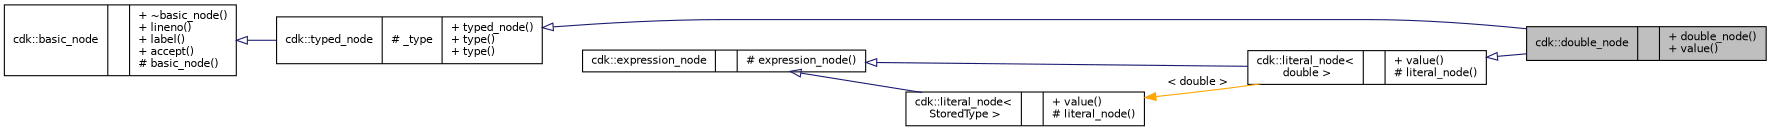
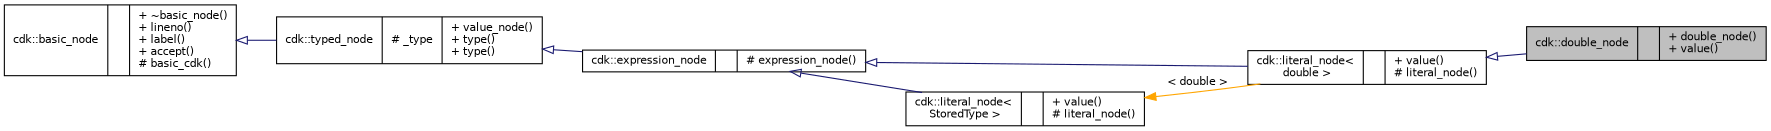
(1040, 20) -> (568, 51)
(492, 28) -> (492, 28)
(179, 64) -> (175, 64)
